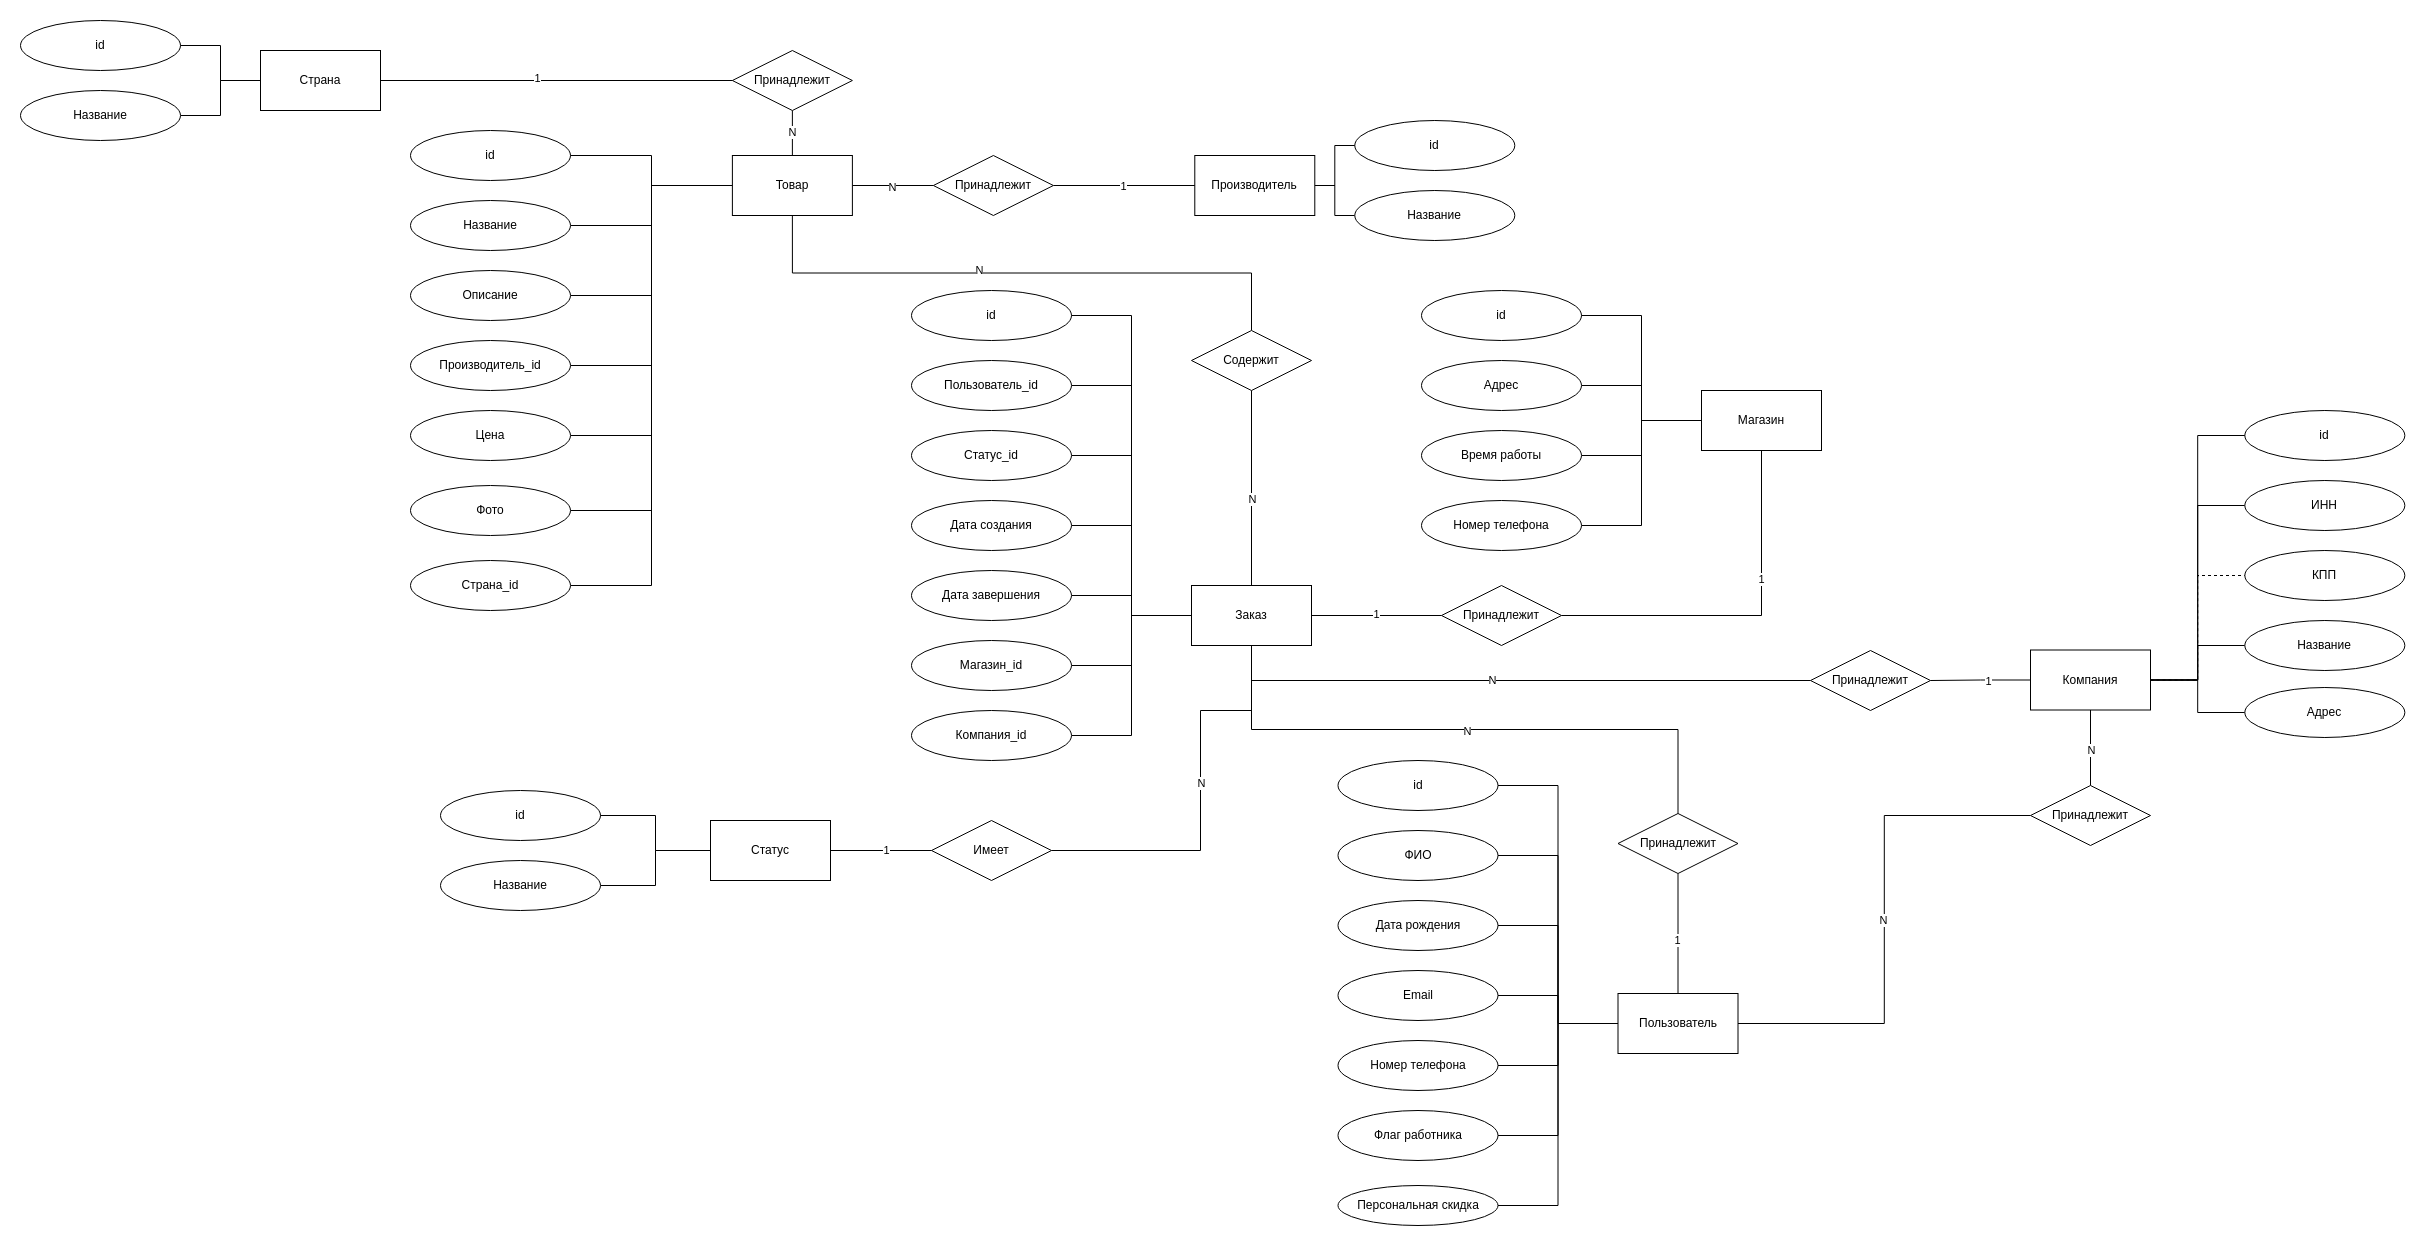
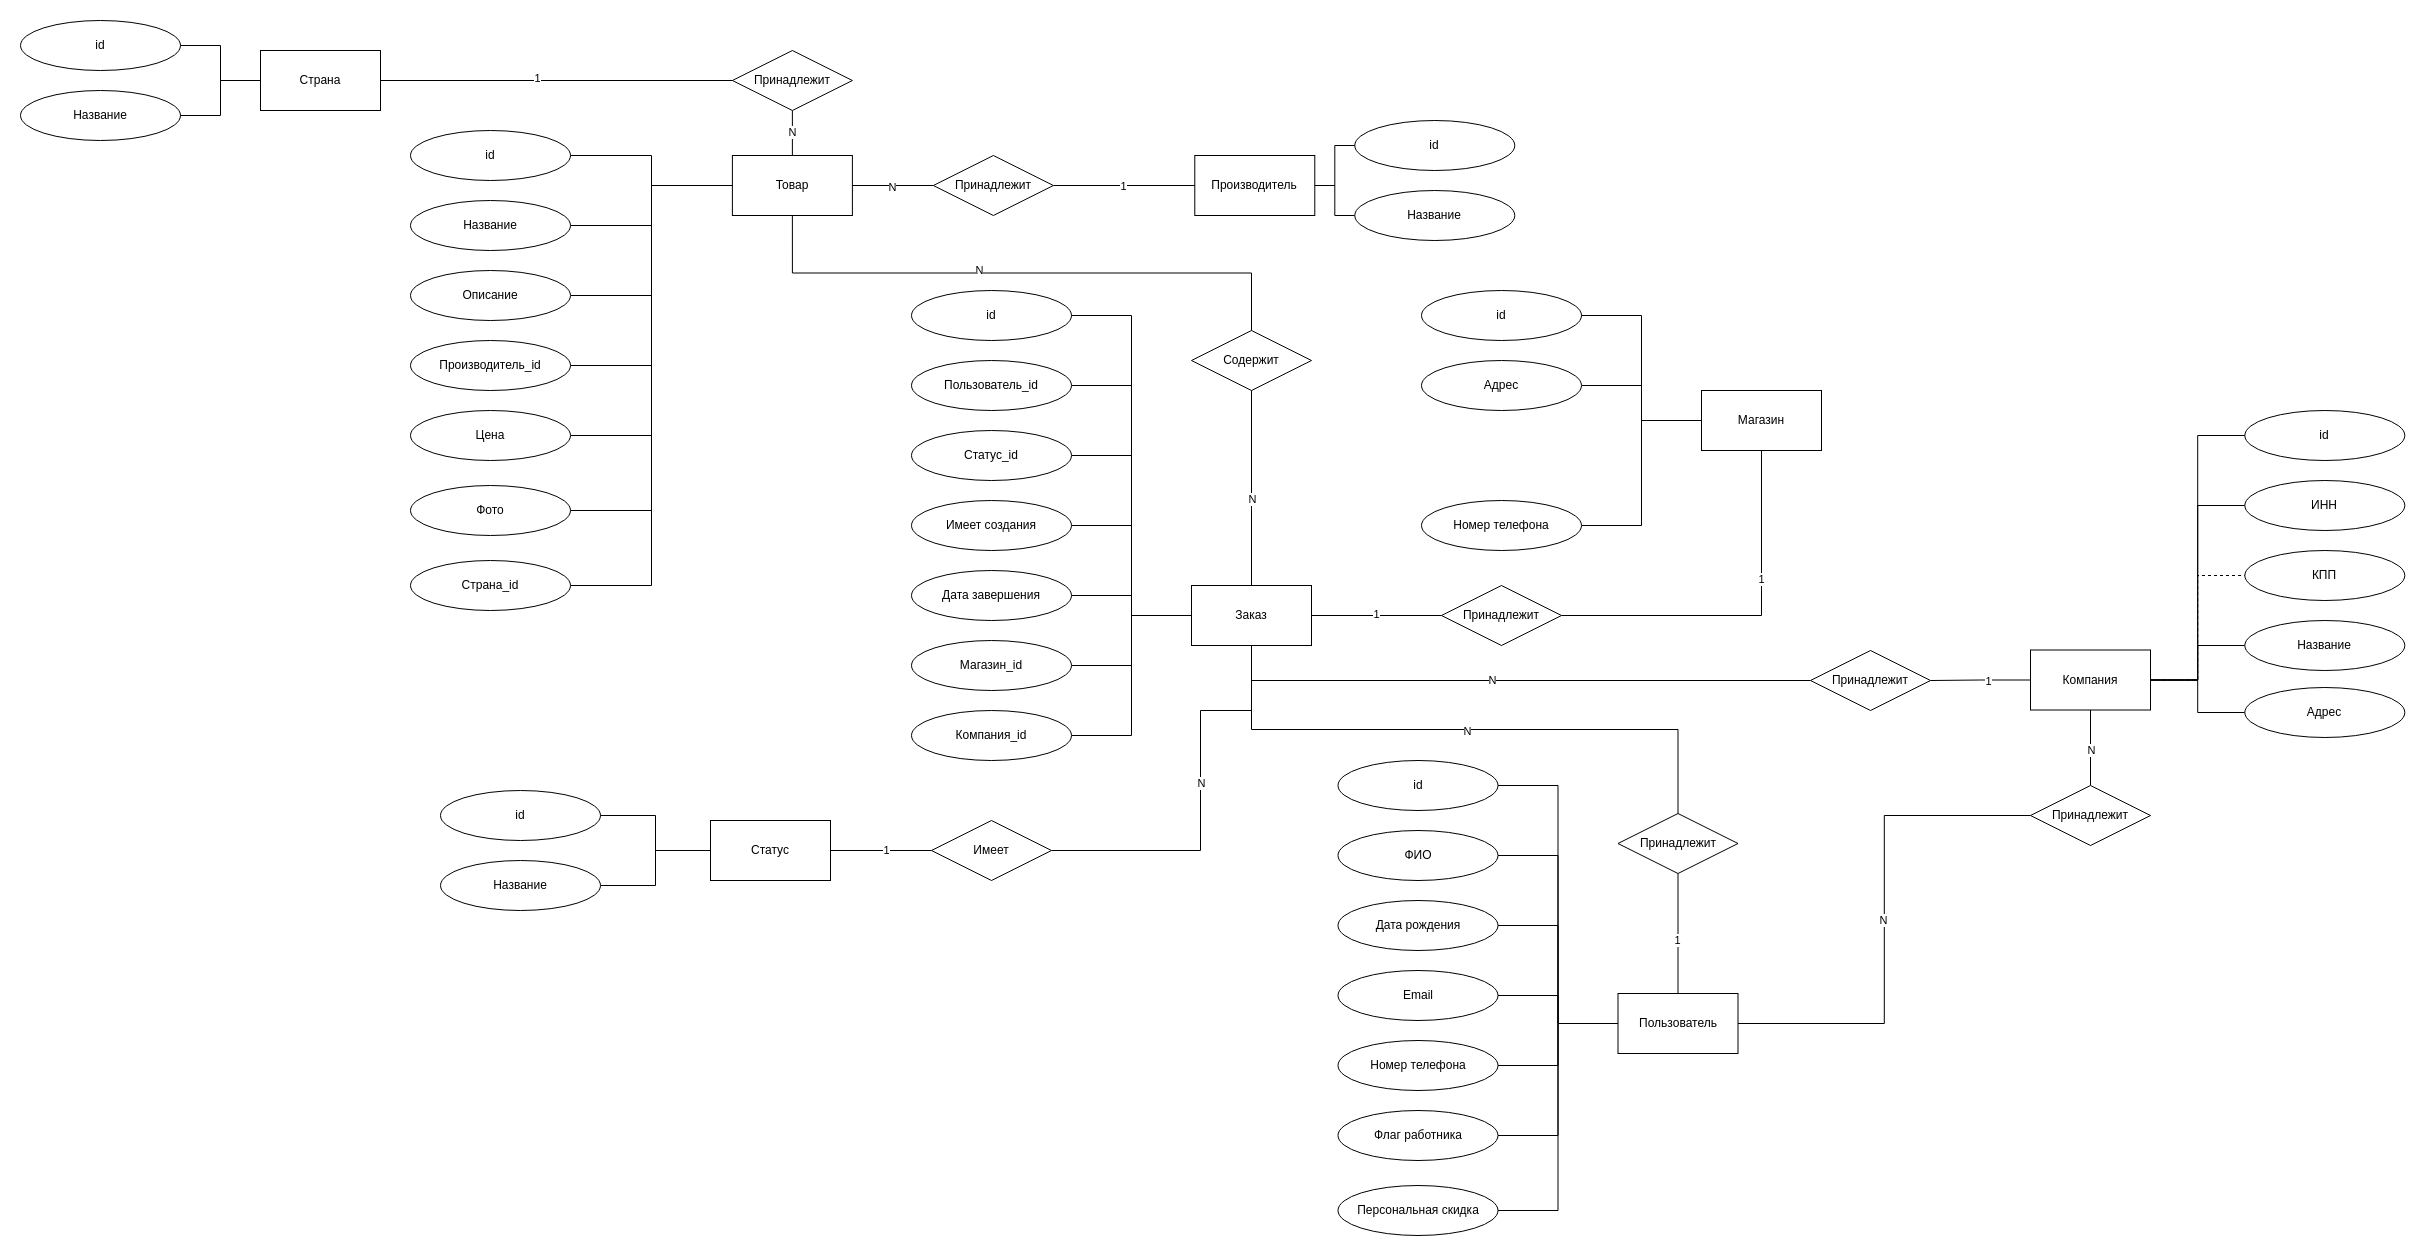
(1502, 456) -> none
(1611, 456) -> none
(992, 526) -> (992, 526)
(1418, 1206) -> (1418, 1211)
